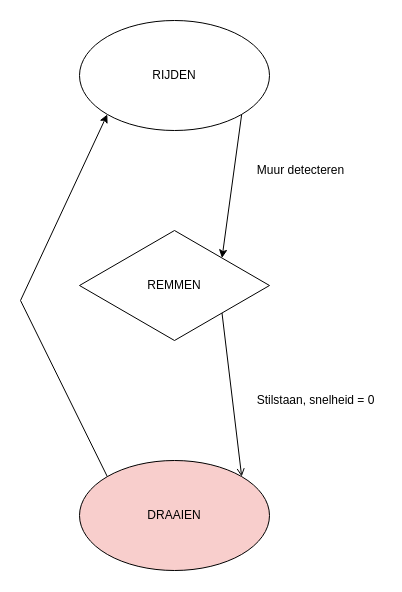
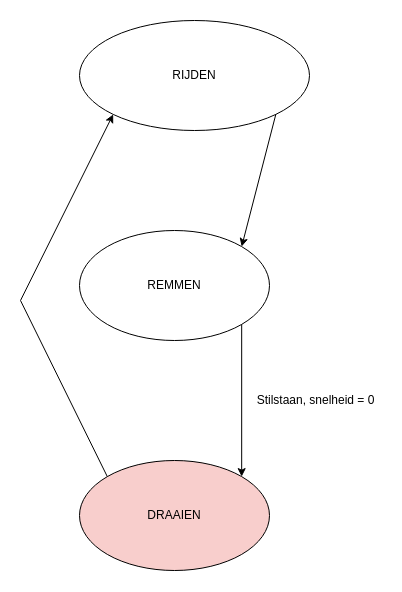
(175, 76) -> (195, 76)
(301, 171) -> none
(175, 286) -> (175, 286)
(232, 394) -> (242, 397)
